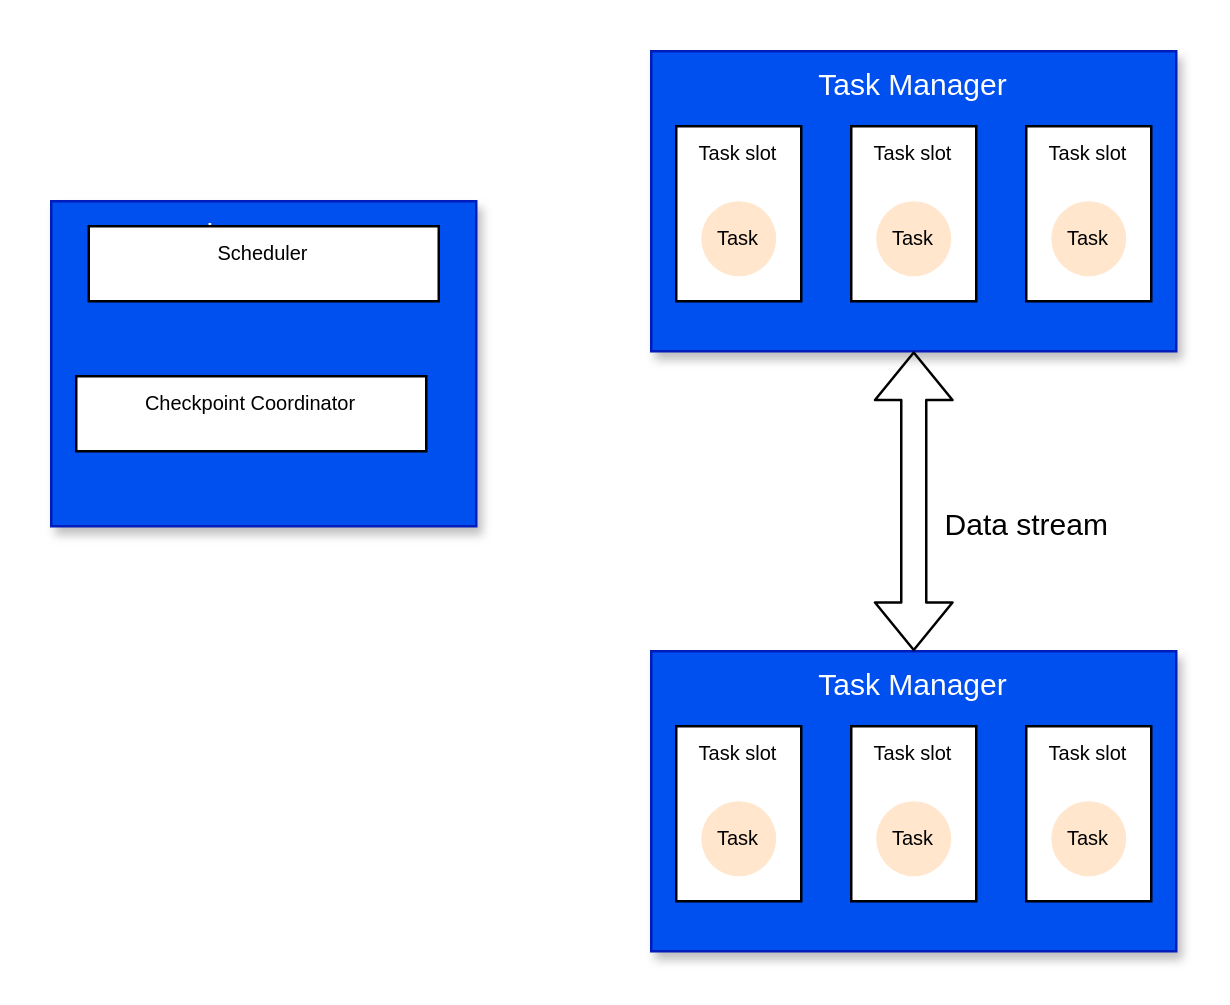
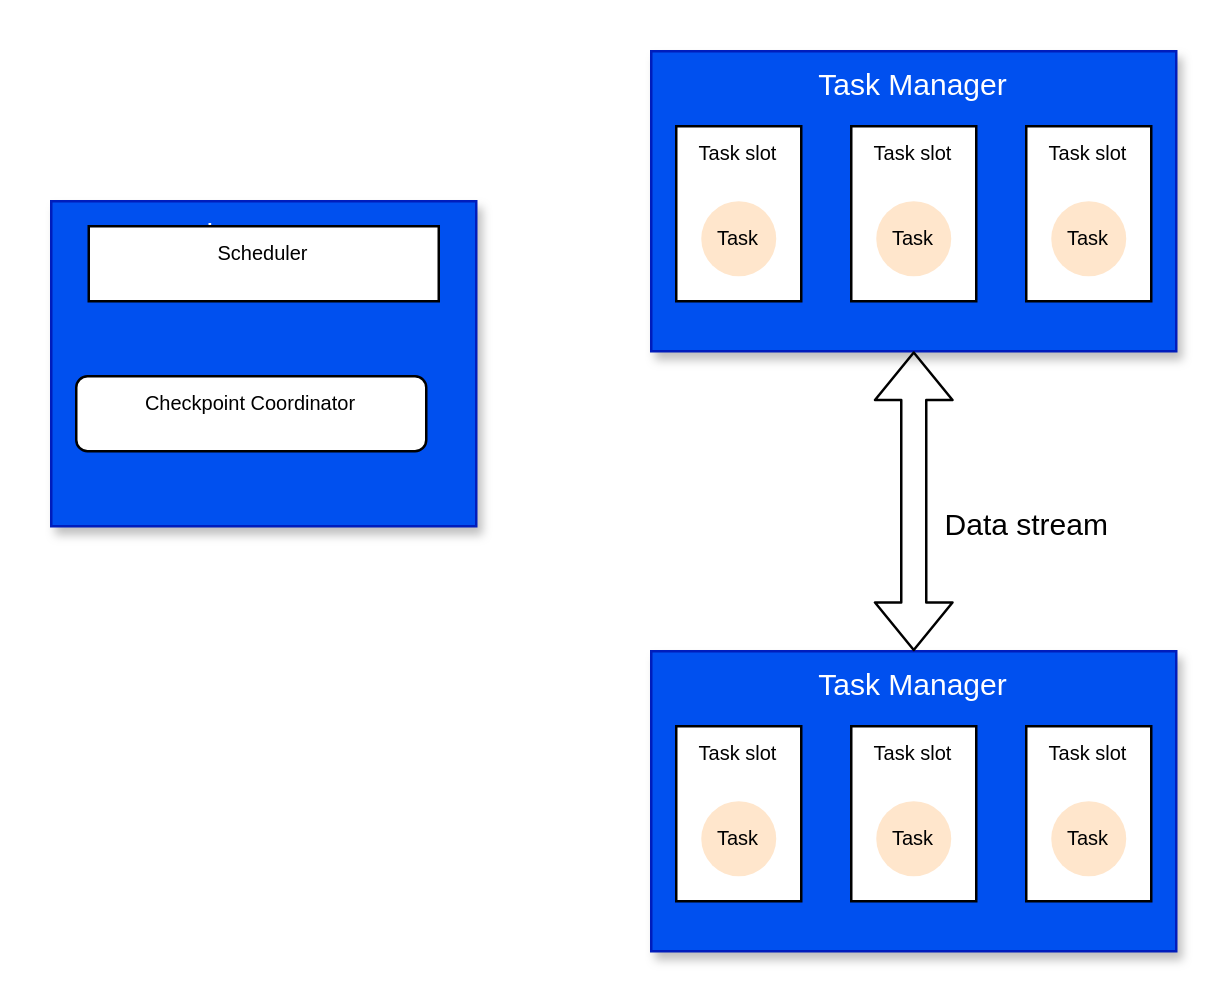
(251, 414) -> (251, 414)
